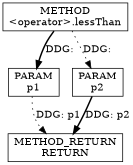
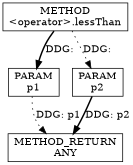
(65, 153) -> (65, 153)
